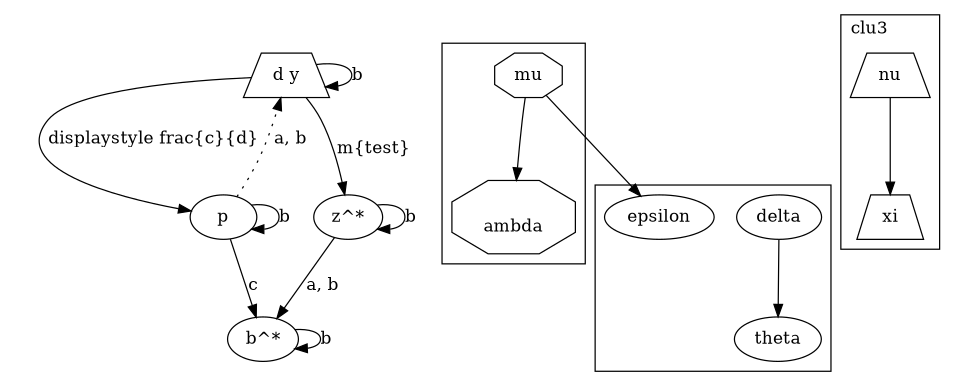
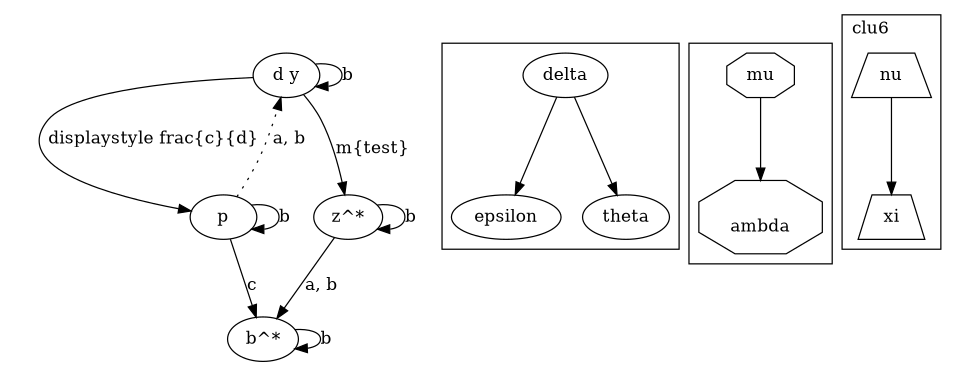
(870, 29) -> (871, 29)
(286, 75) -> (286, 75)
(593, 146) -> (538, 140)
